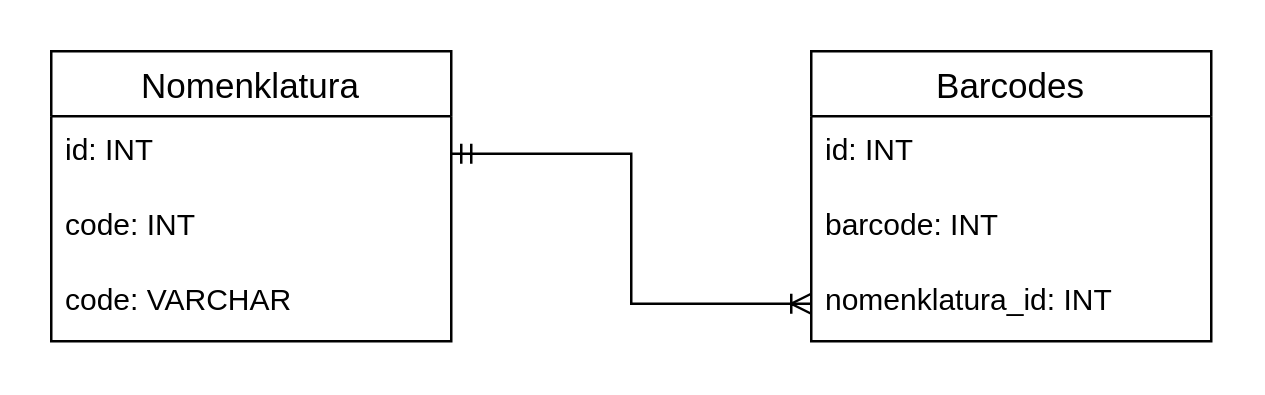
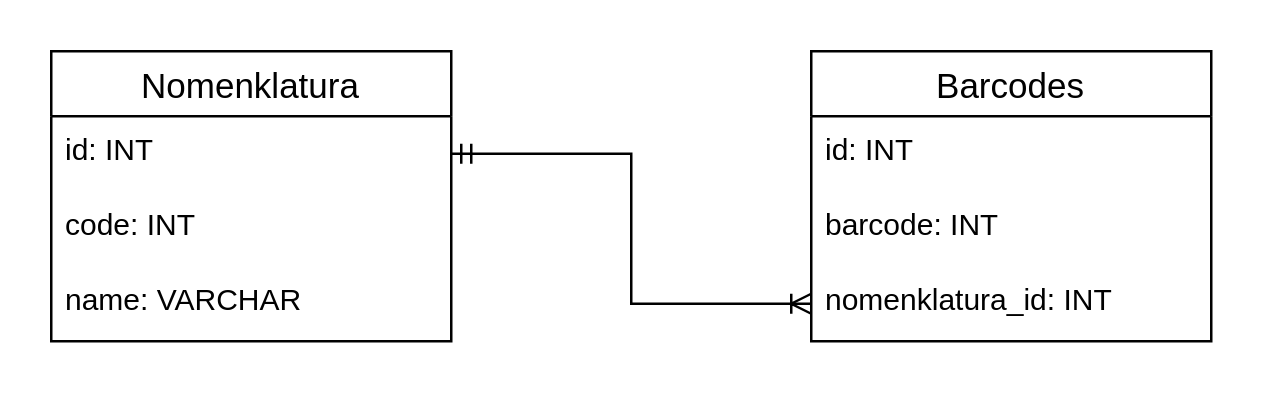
(168, 302) -> (168, 302)
